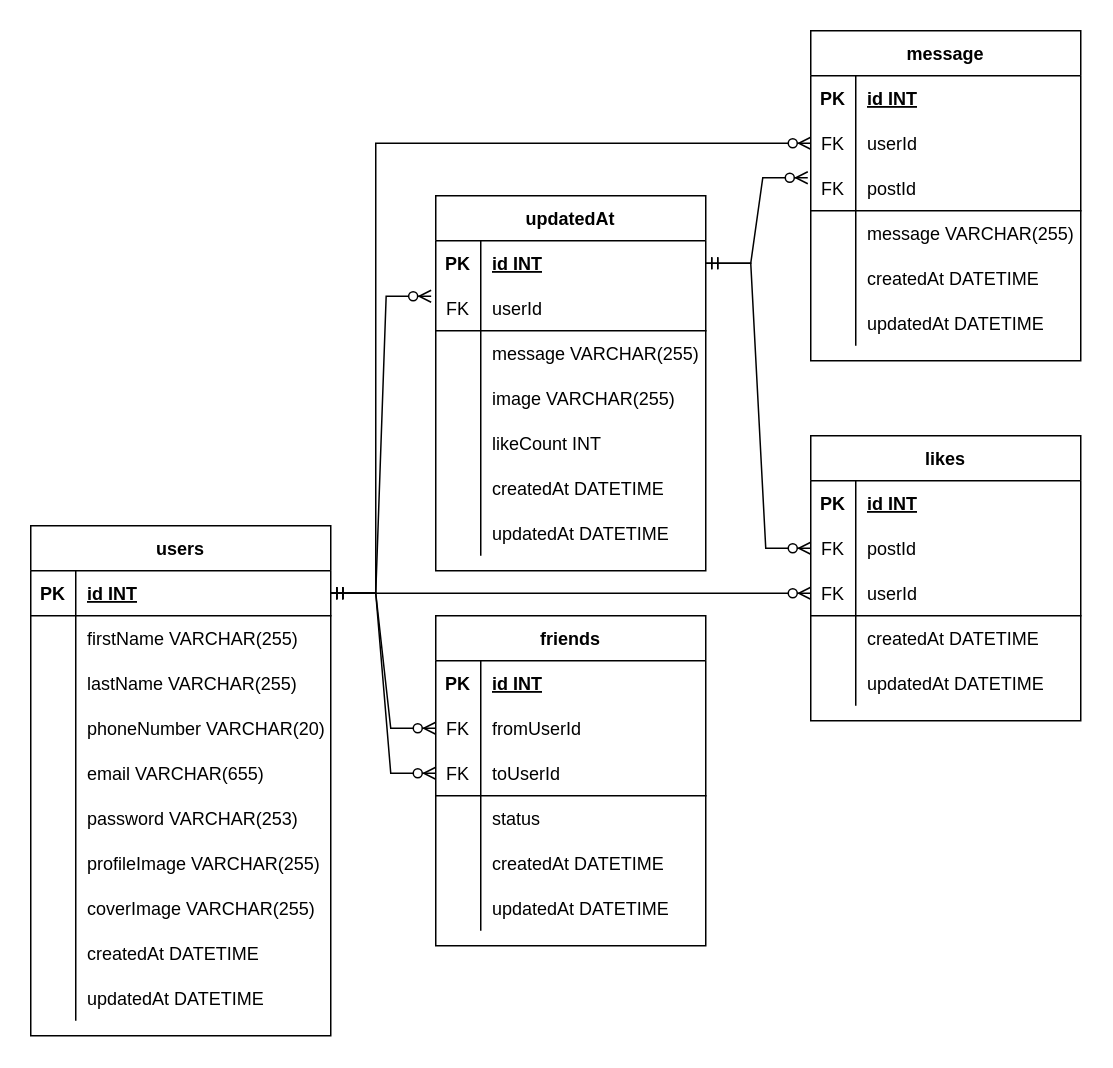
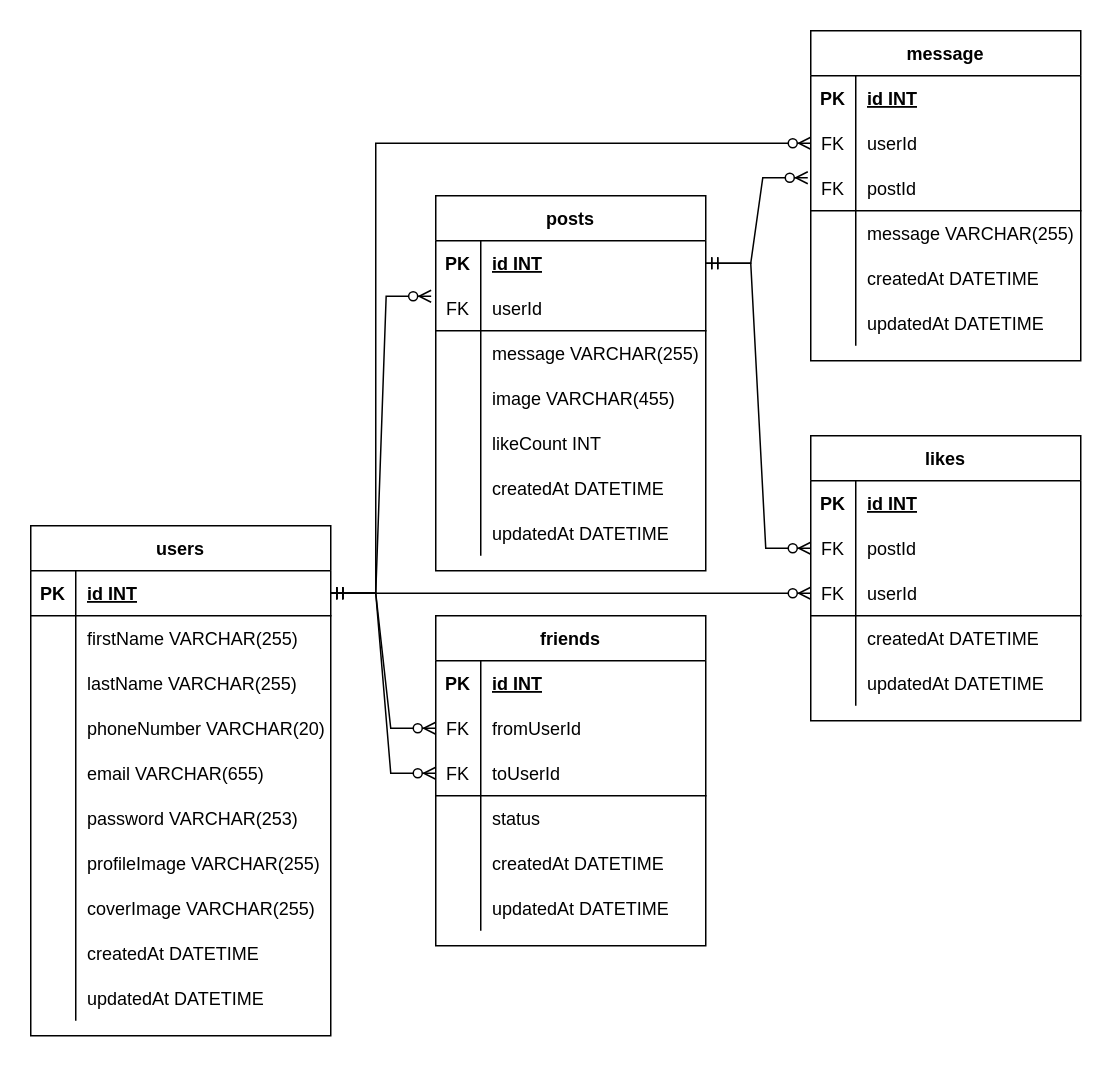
(570, 219) -> (570, 219)
(578, 399) -> (578, 399)
